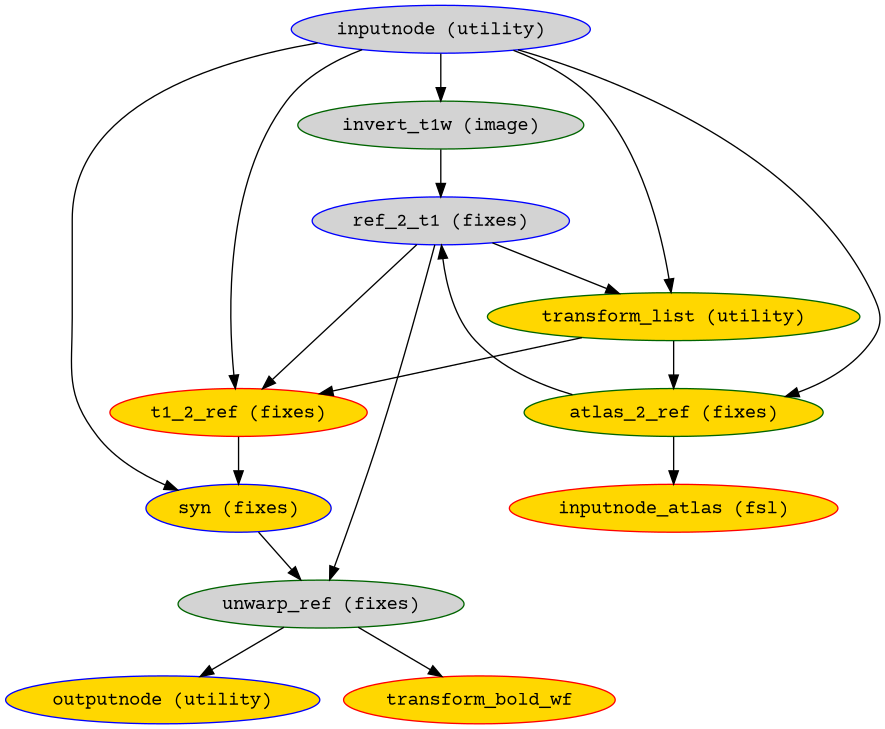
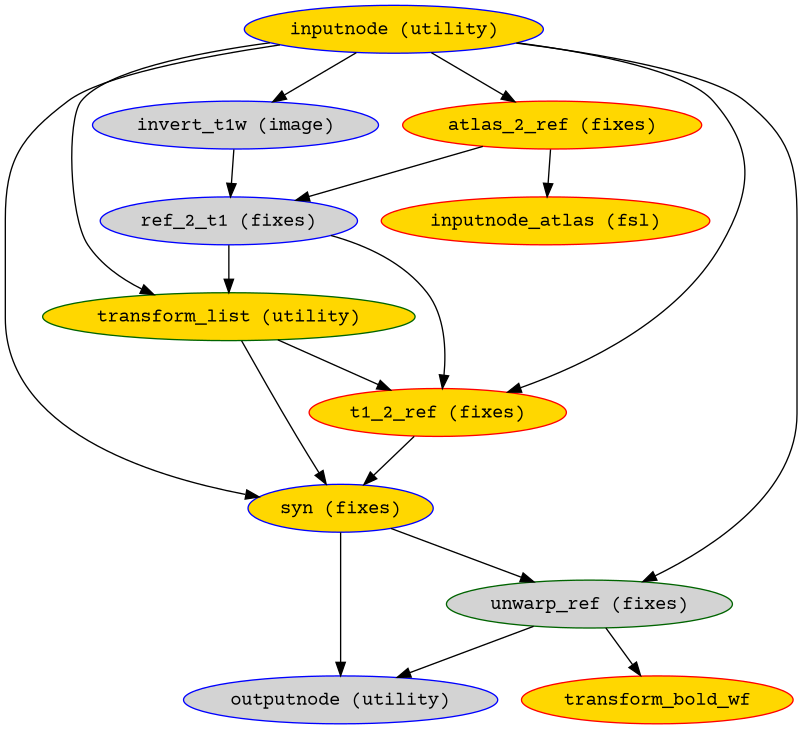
(441, 29) -> (394, 29)
(441, 125) -> (236, 125)
(674, 358) -> (280, 407)
(389, 407) -> (797, 243)
(674, 412) -> (552, 125)
none -> (341, 597)
(163, 700) -> (341, 700)
